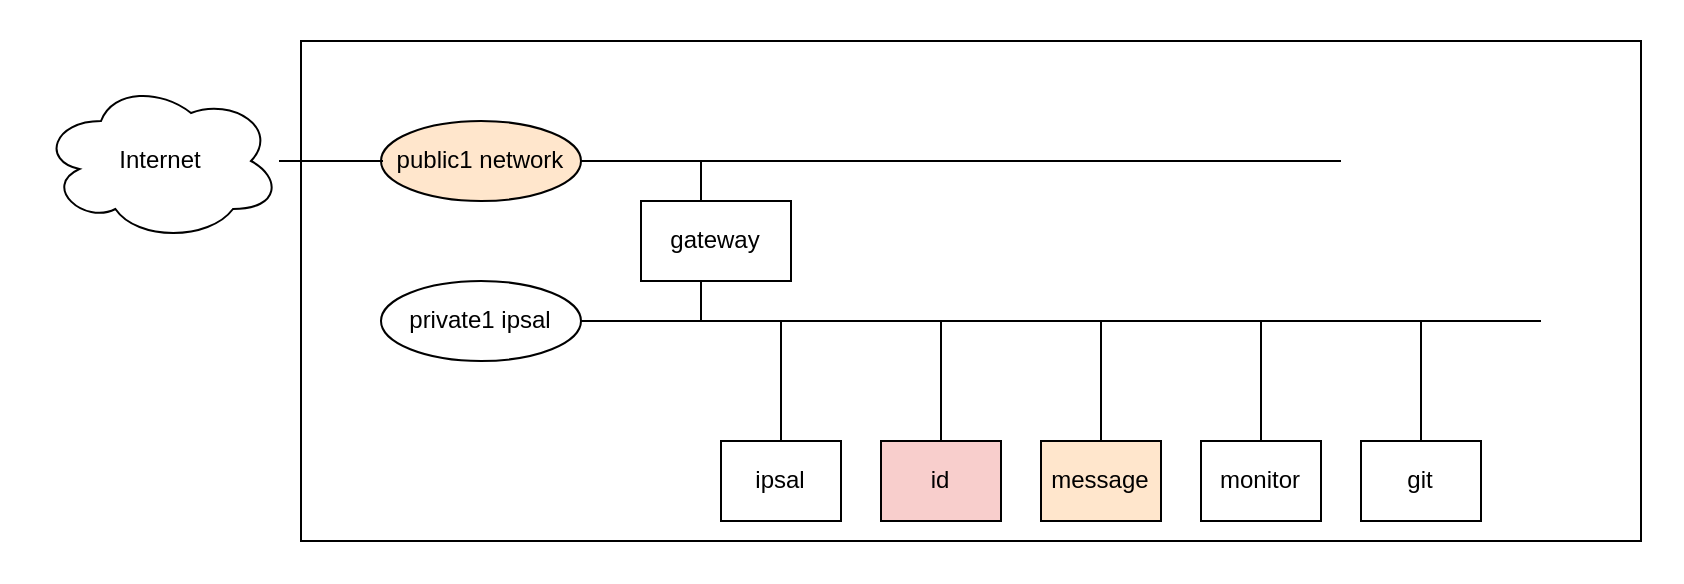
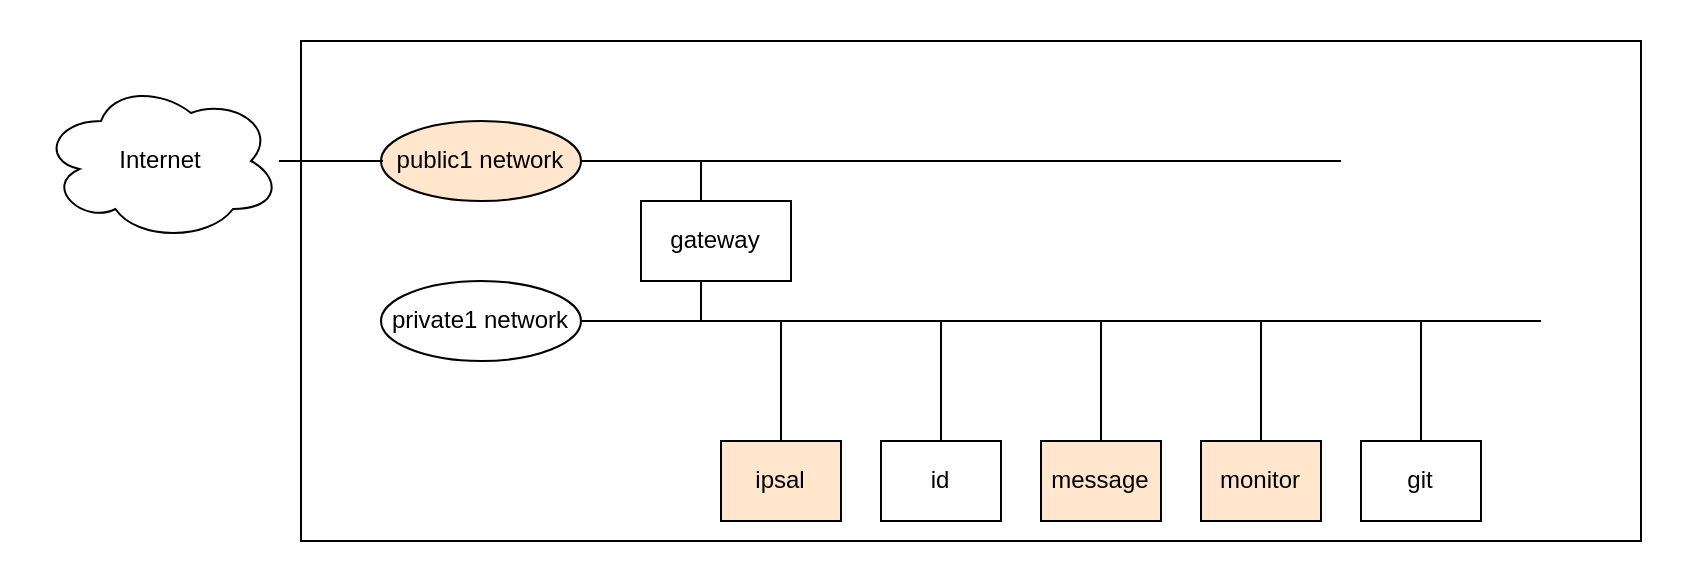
(481, 321) -> (481, 321)
(781, 481) -> (781, 481)
(941, 481) -> (941, 481)
(1261, 481) -> (1261, 481)
